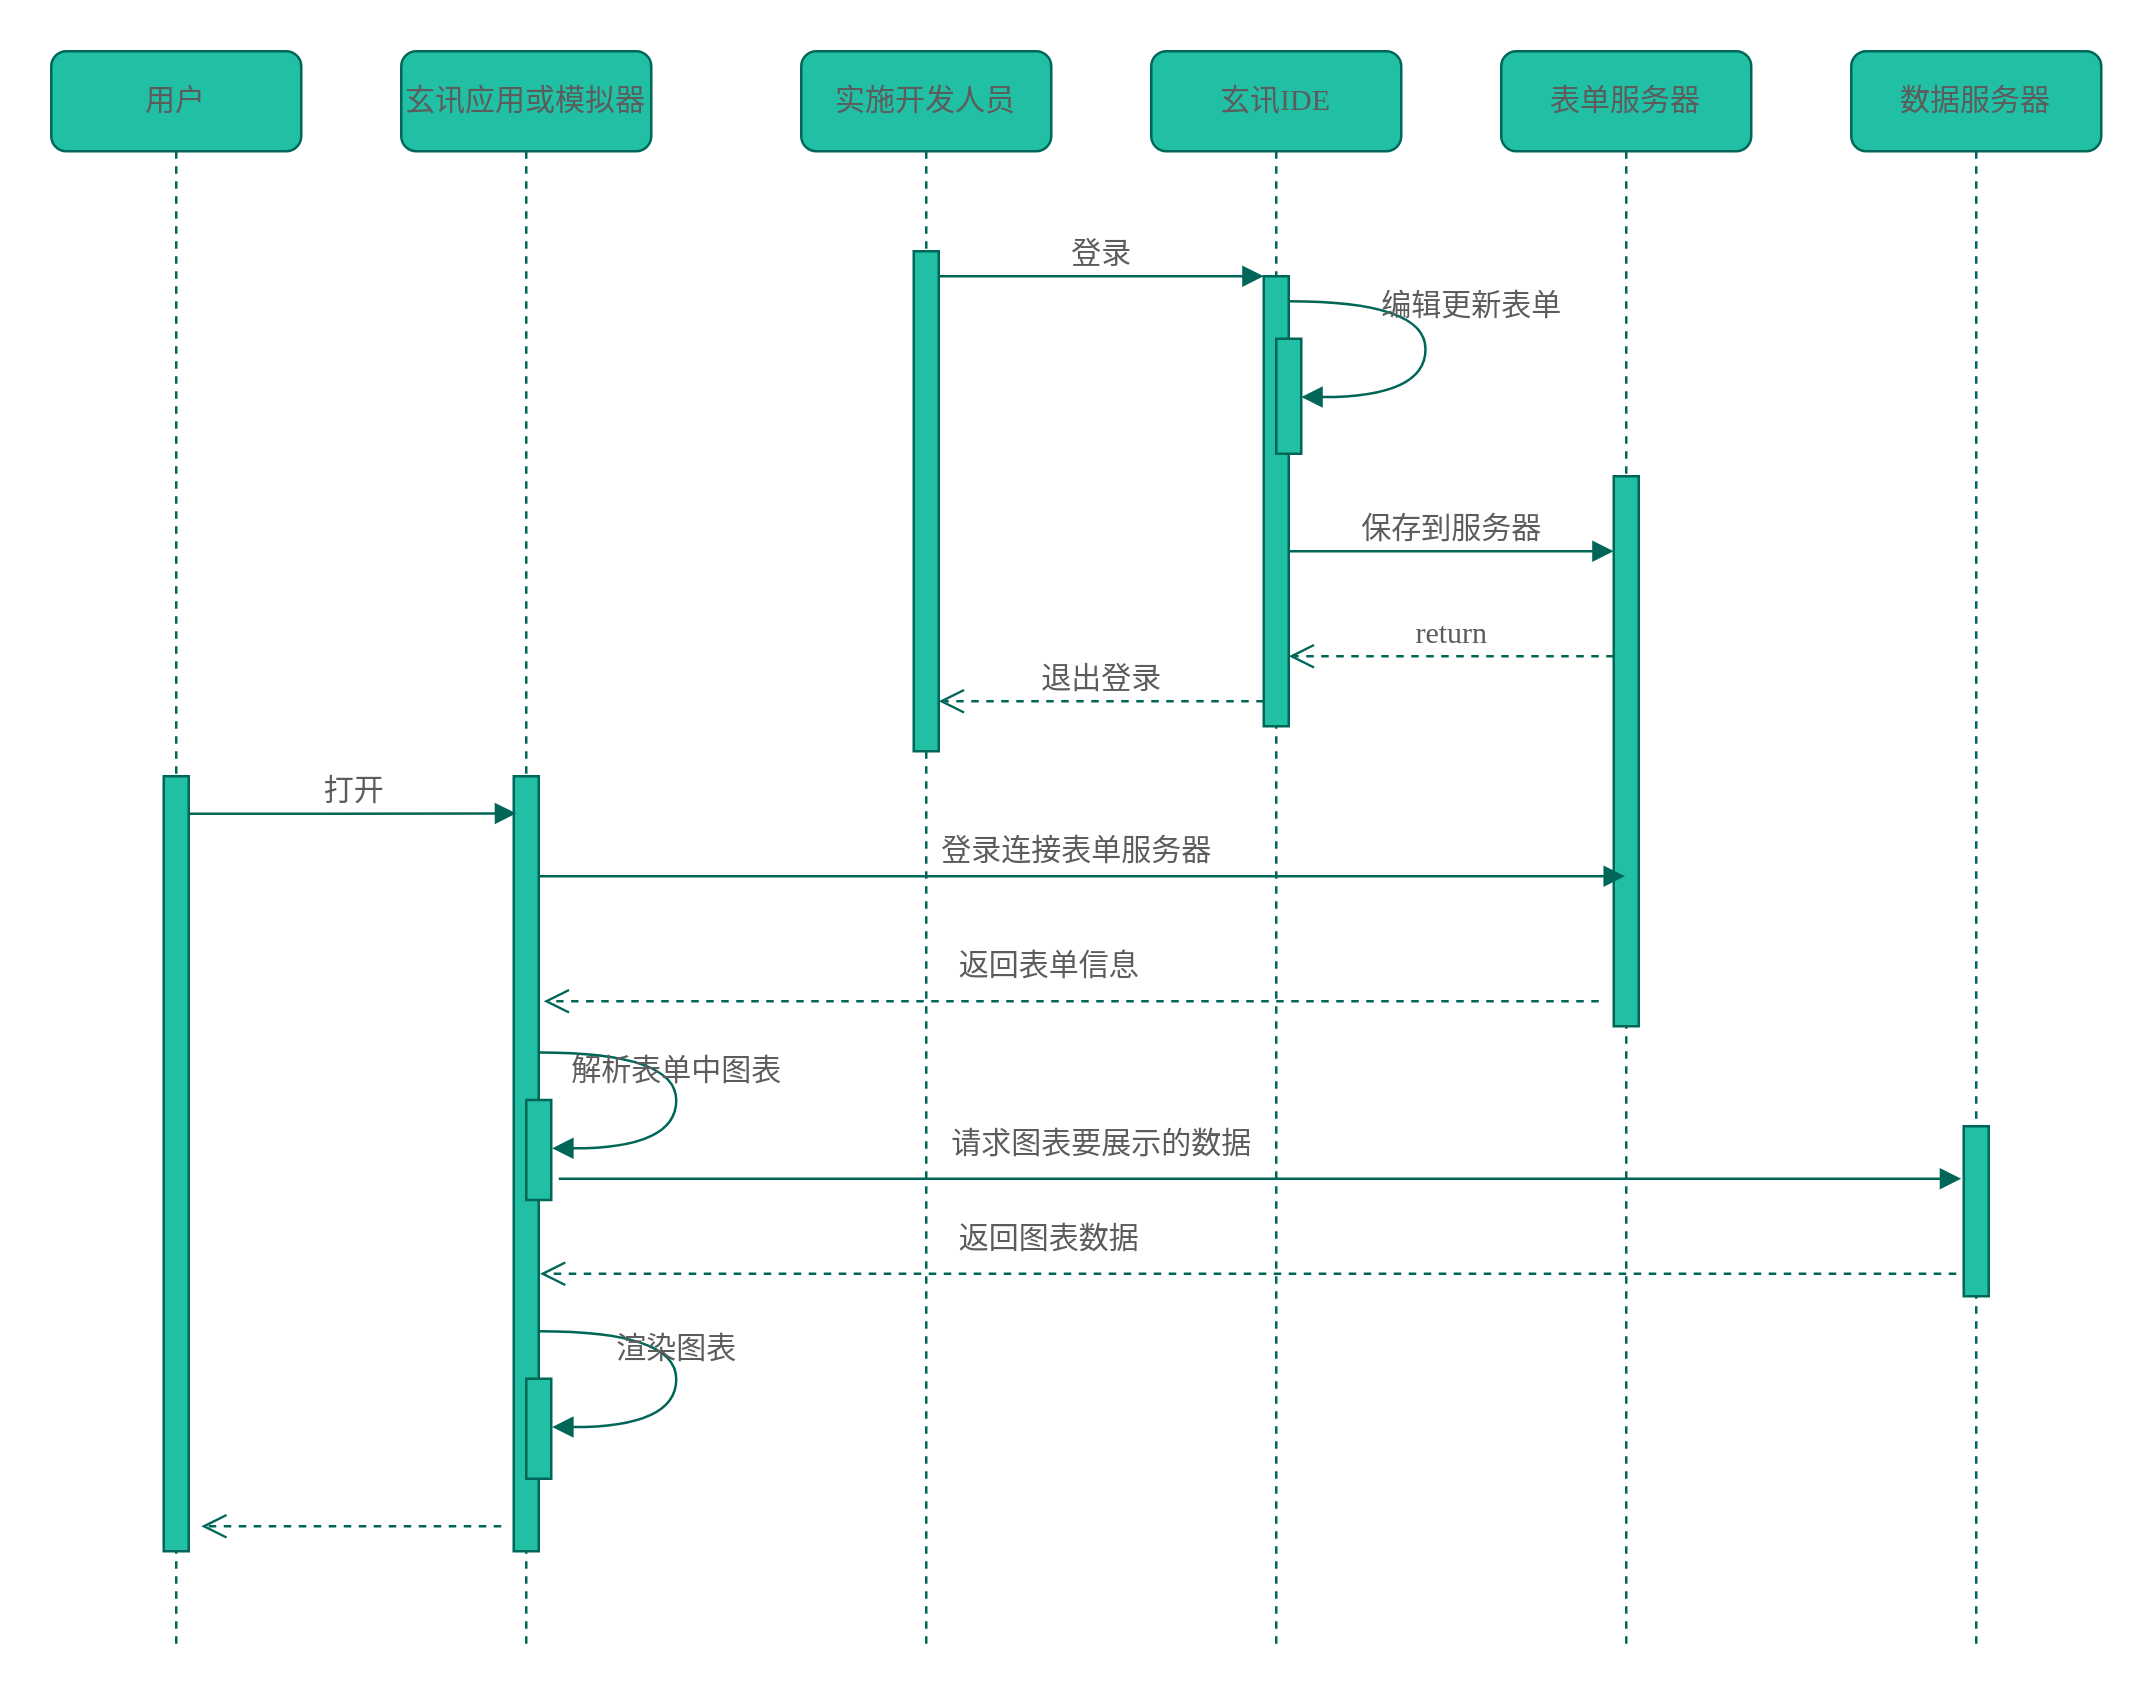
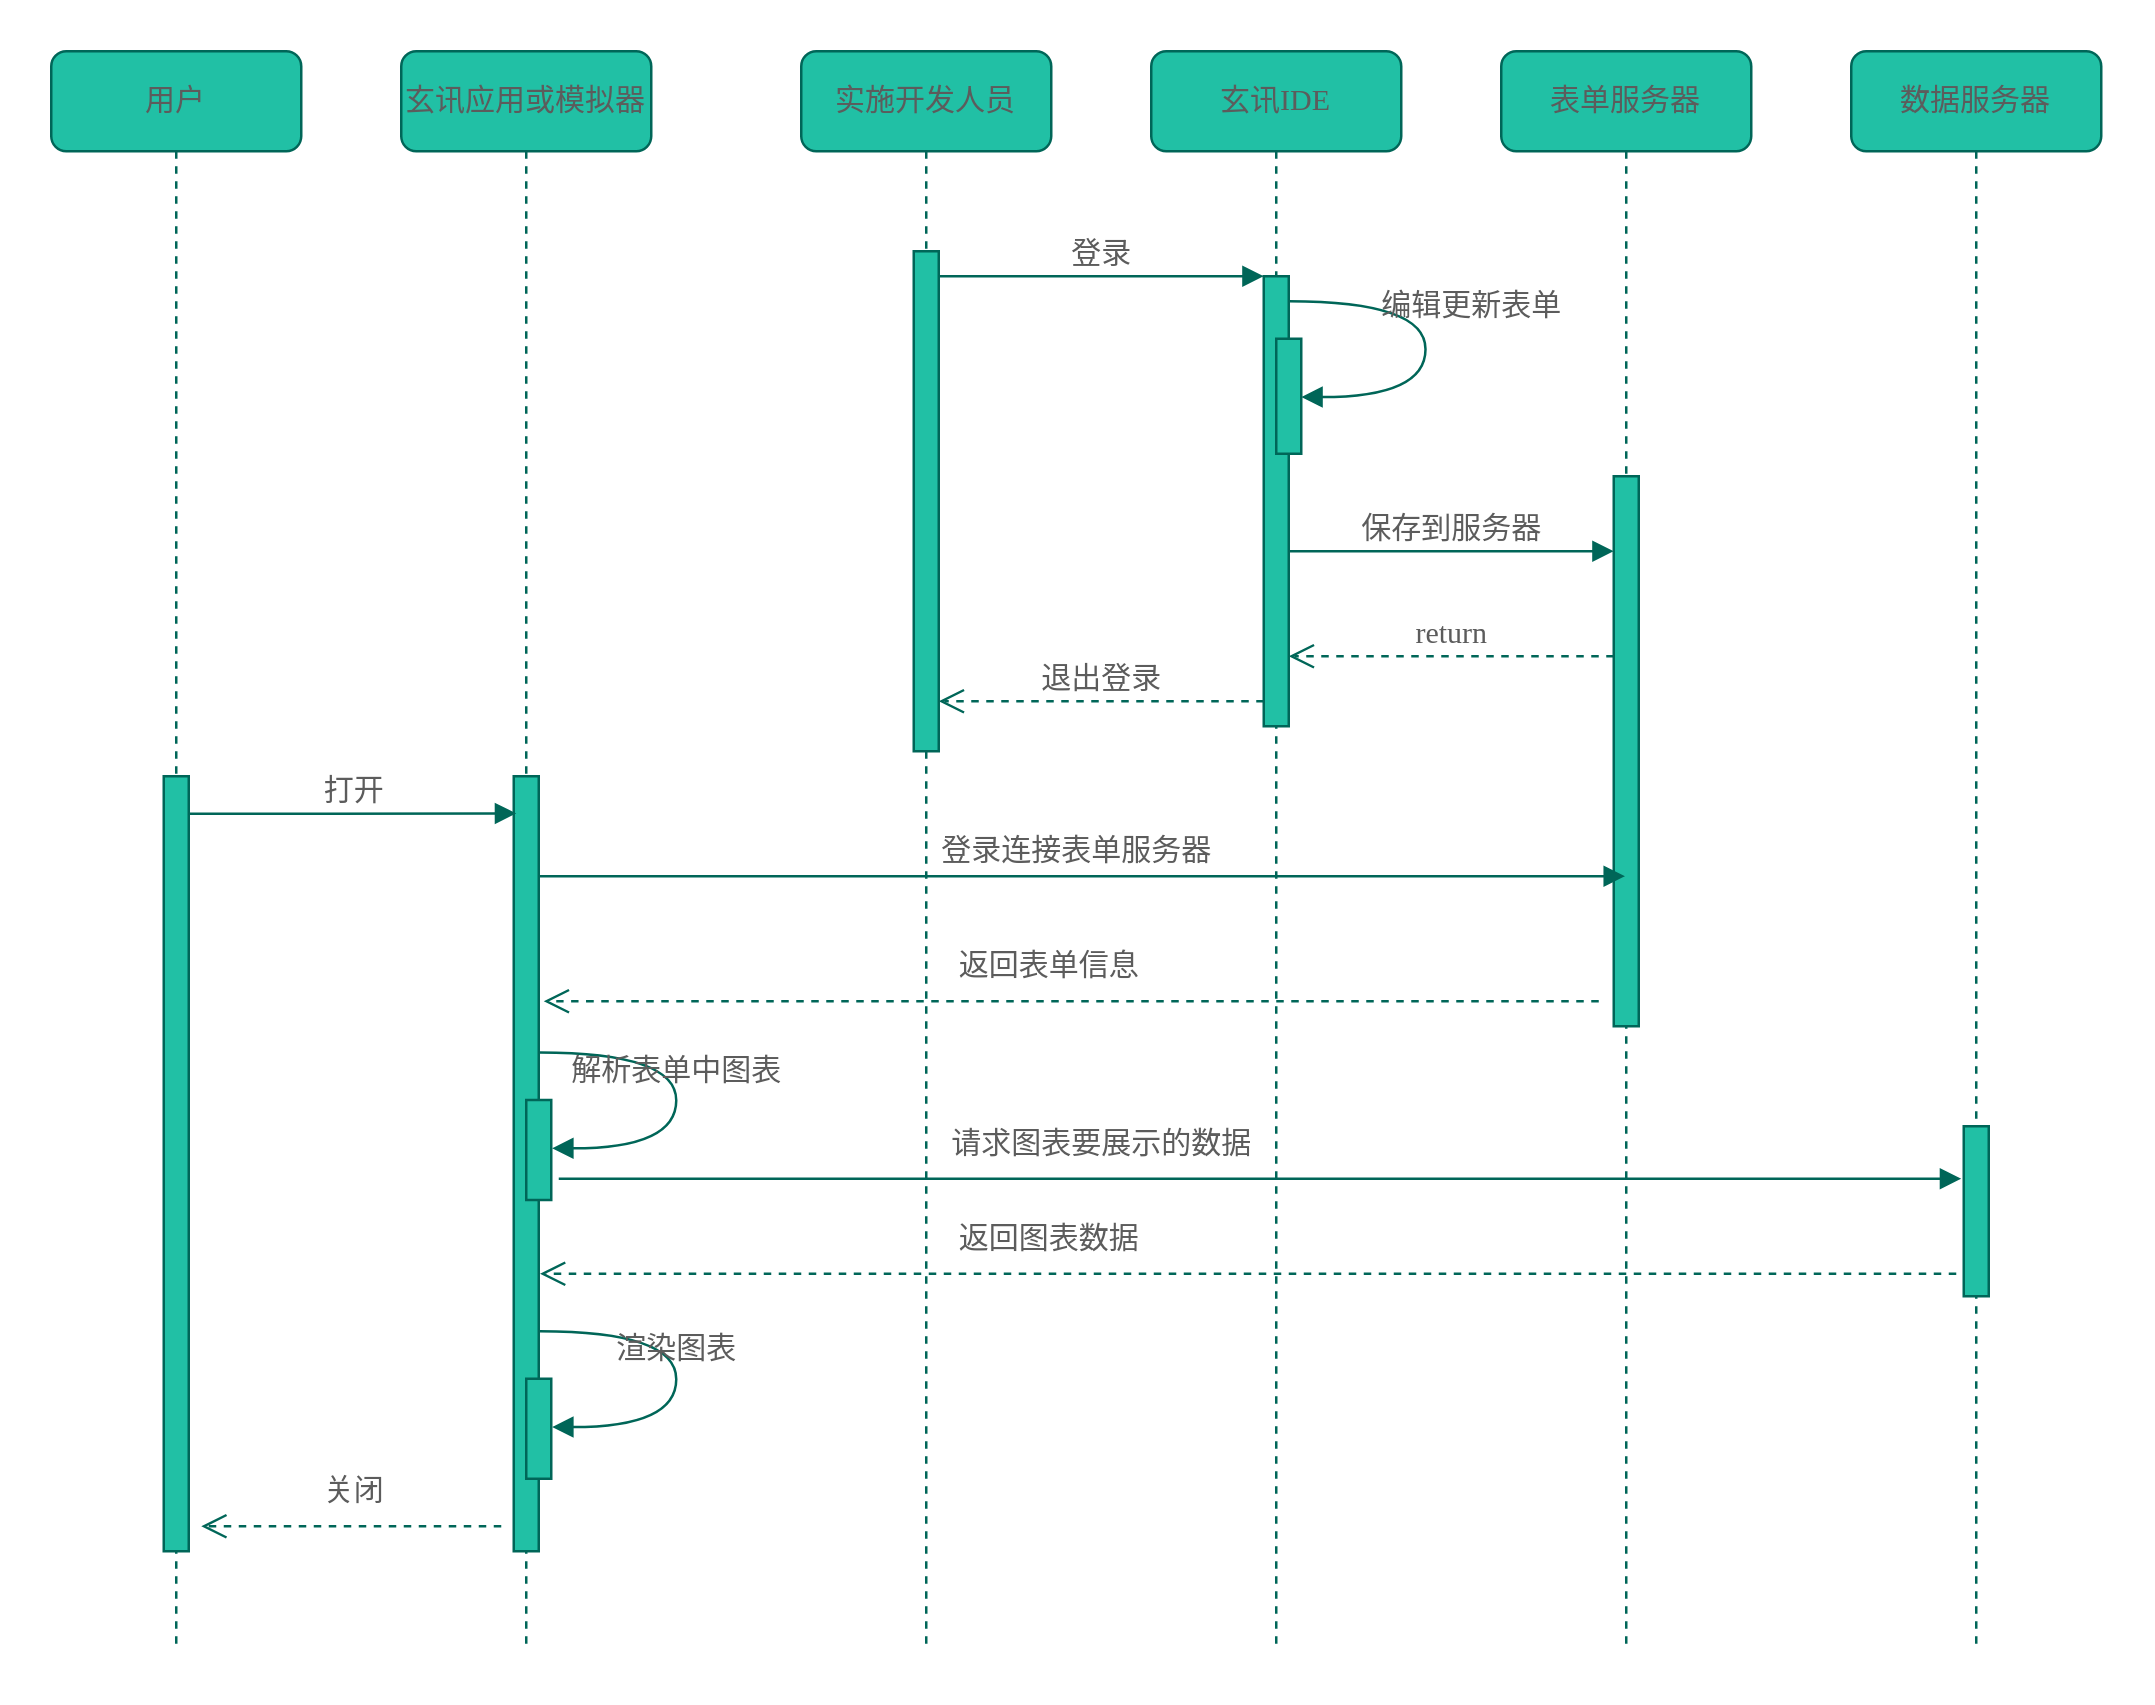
none -> (354, 1491)
